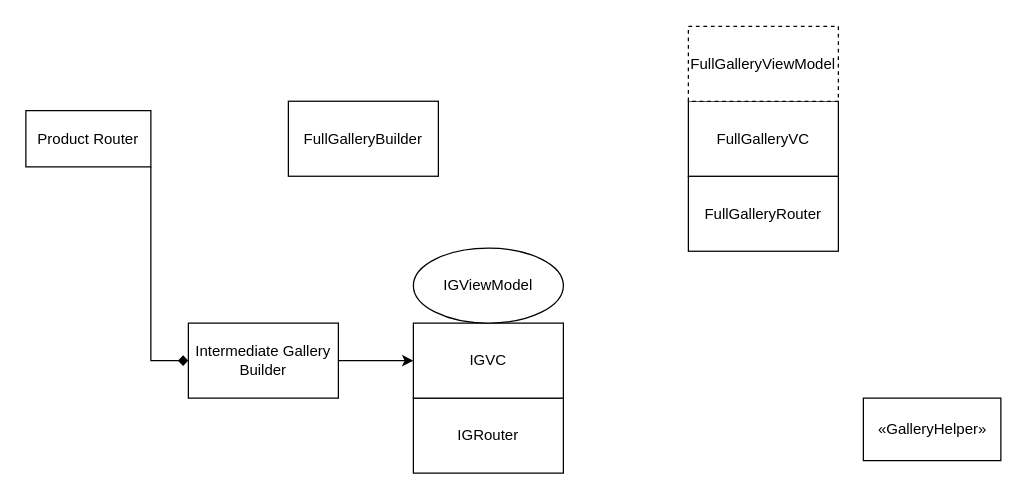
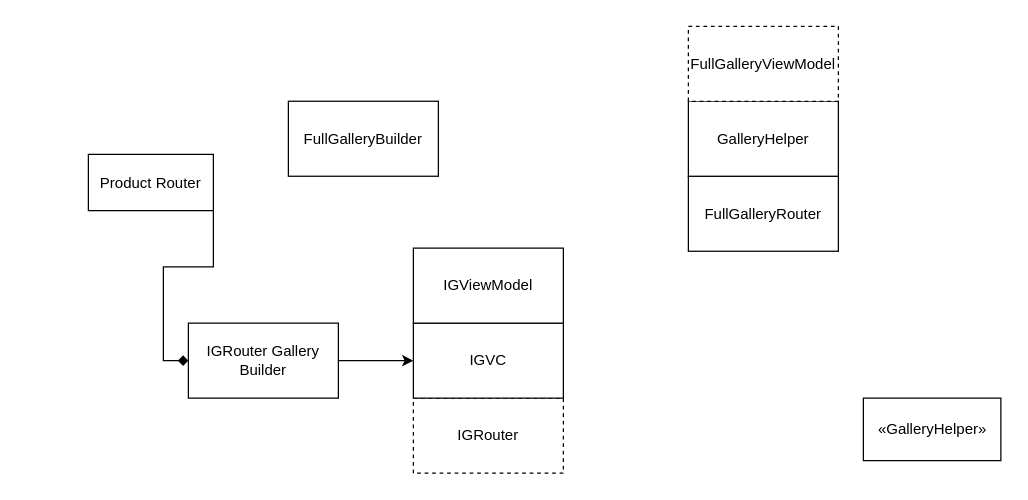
(88, 139) -> (151, 183)
(763, 139) -> (763, 139)
(488, 286) -> (488, 286)
(263, 361) -> (263, 361)
(488, 436) -> (488, 436)
